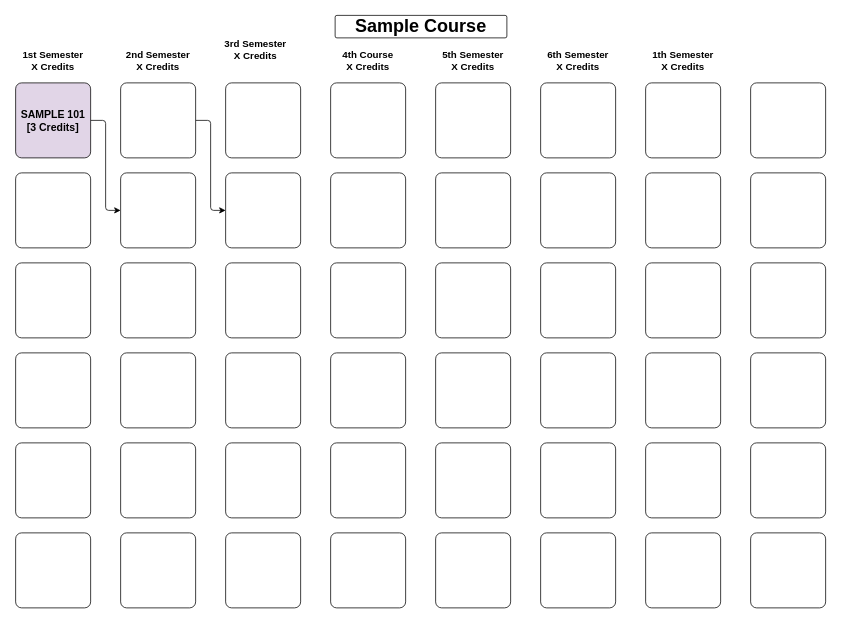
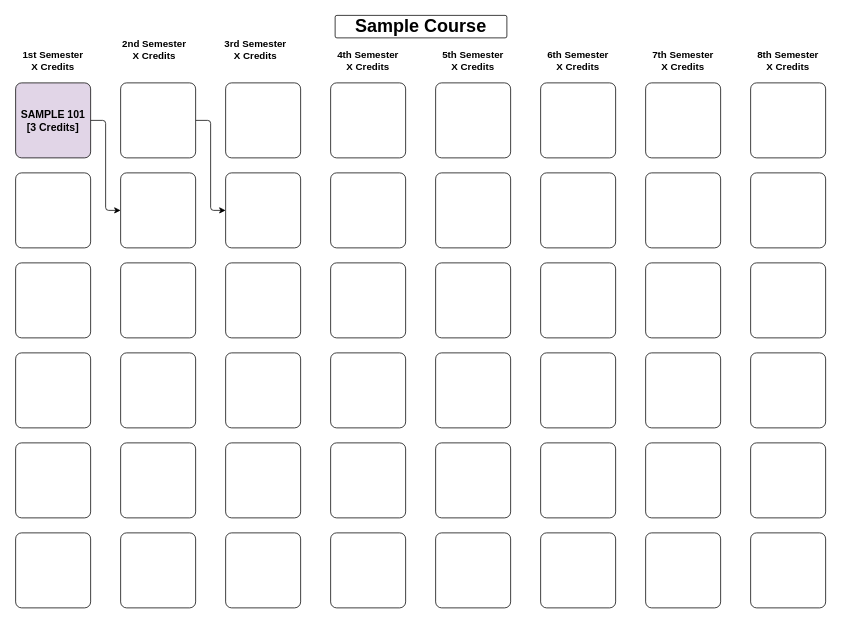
(158, 60) -> (154, 49)
(368, 60) -> (368, 60)
(683, 60) -> (683, 60)
none -> (788, 60)
